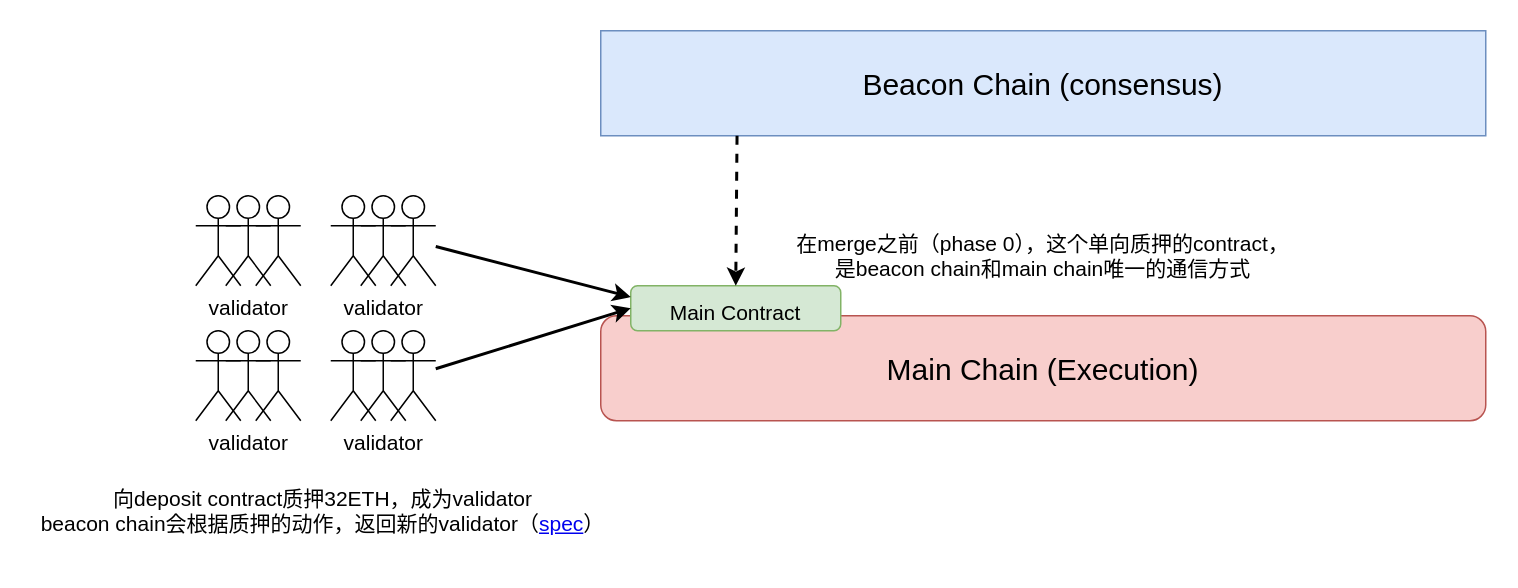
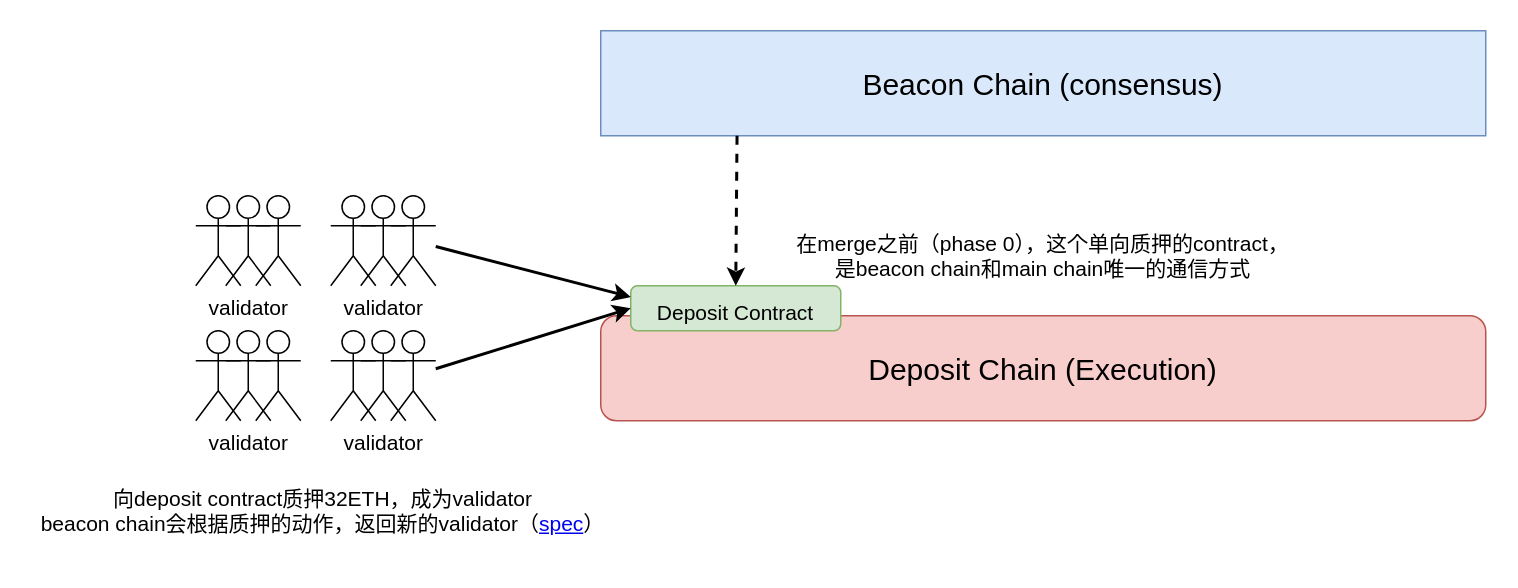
(736, 308) -> (736, 308)
(1043, 368) -> (1043, 368)
